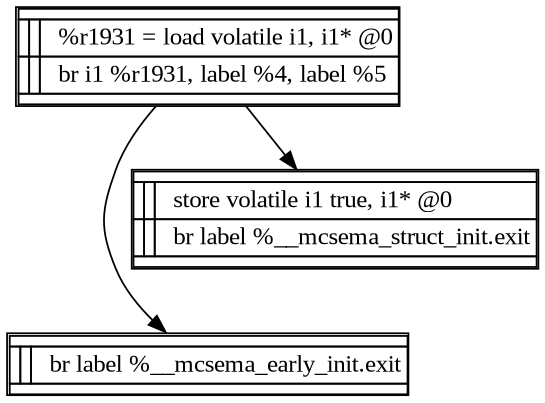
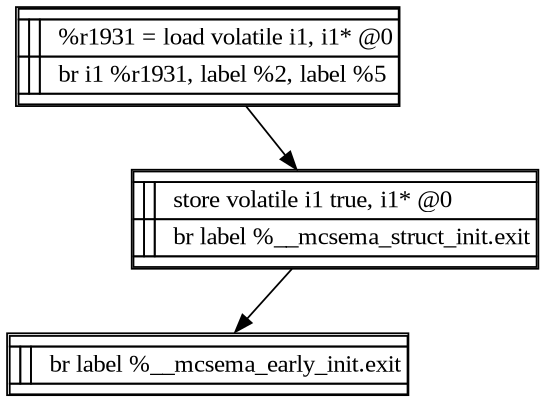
(216, 74) -> (216, 74)
(104, 213) -> (270, 294)
